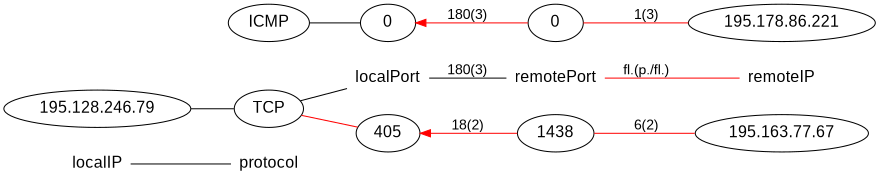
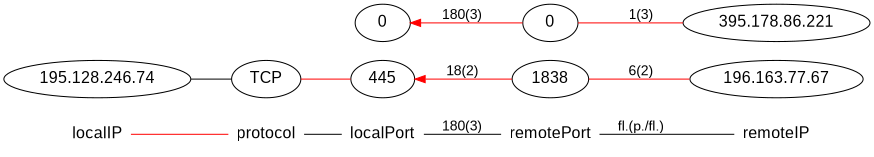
(269, 23) -> none
(782, 23) -> (777, 23)
(672, 78) -> (667, 134)
(324, 95) -> (323, 134)
(97, 109) -> (97, 79)
(388, 133) -> (383, 79)
(556, 133) -> (550, 79)
(782, 133) -> (777, 79)
(181, 164) -> (180, 134)
